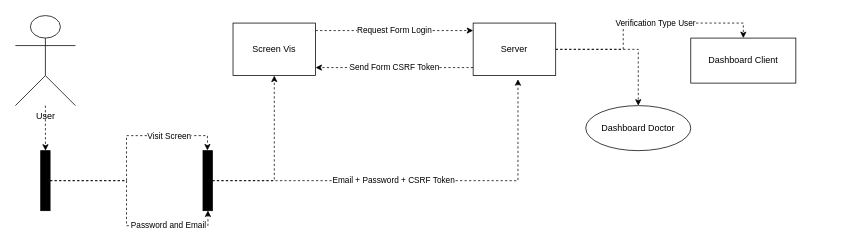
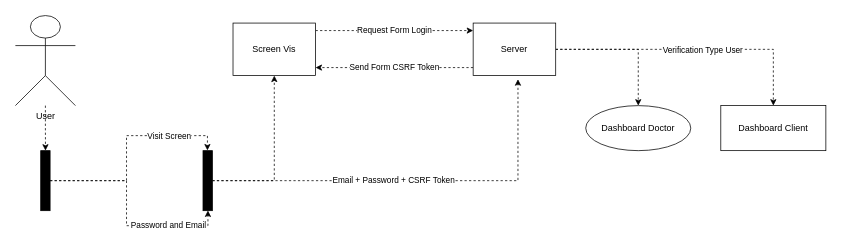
(743, 60) -> (773, 128)
